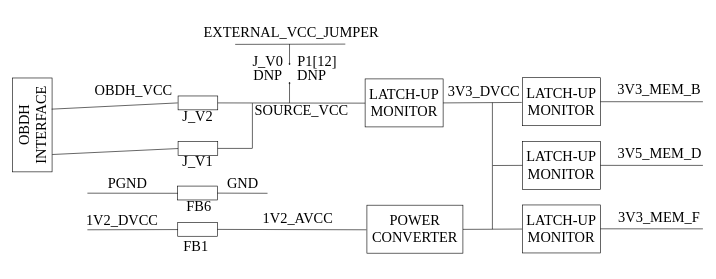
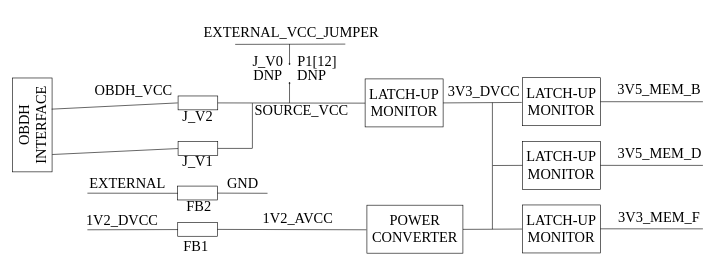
(659, 90) -> (659, 90)
(128, 184) -> (128, 184)
(199, 207) -> (199, 207)
